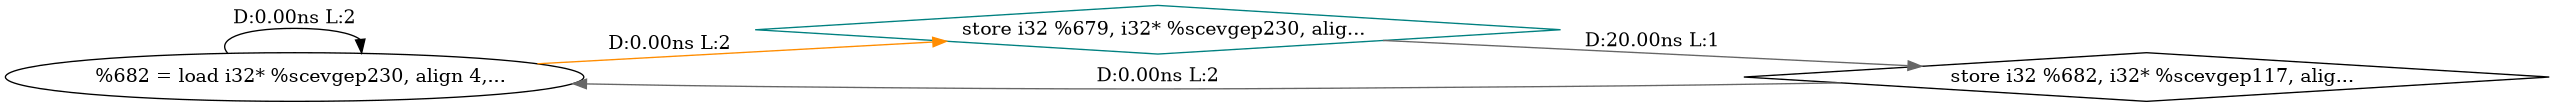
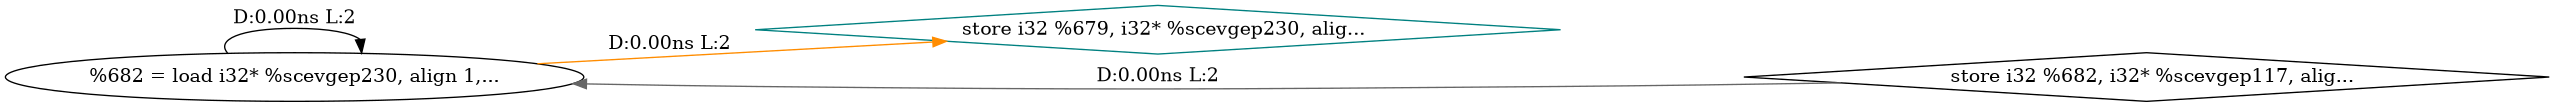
(1645, 53) -> none
(295, 77) -> (295, 77)
